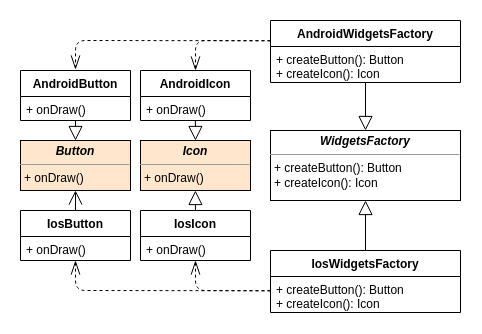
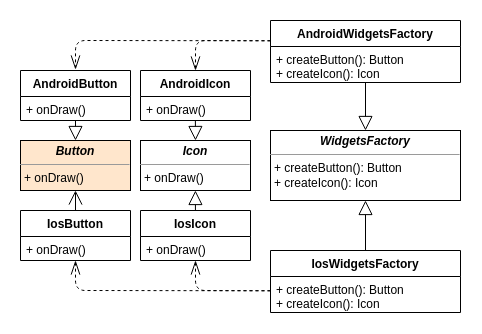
(196, 166) -> (196, 166)
